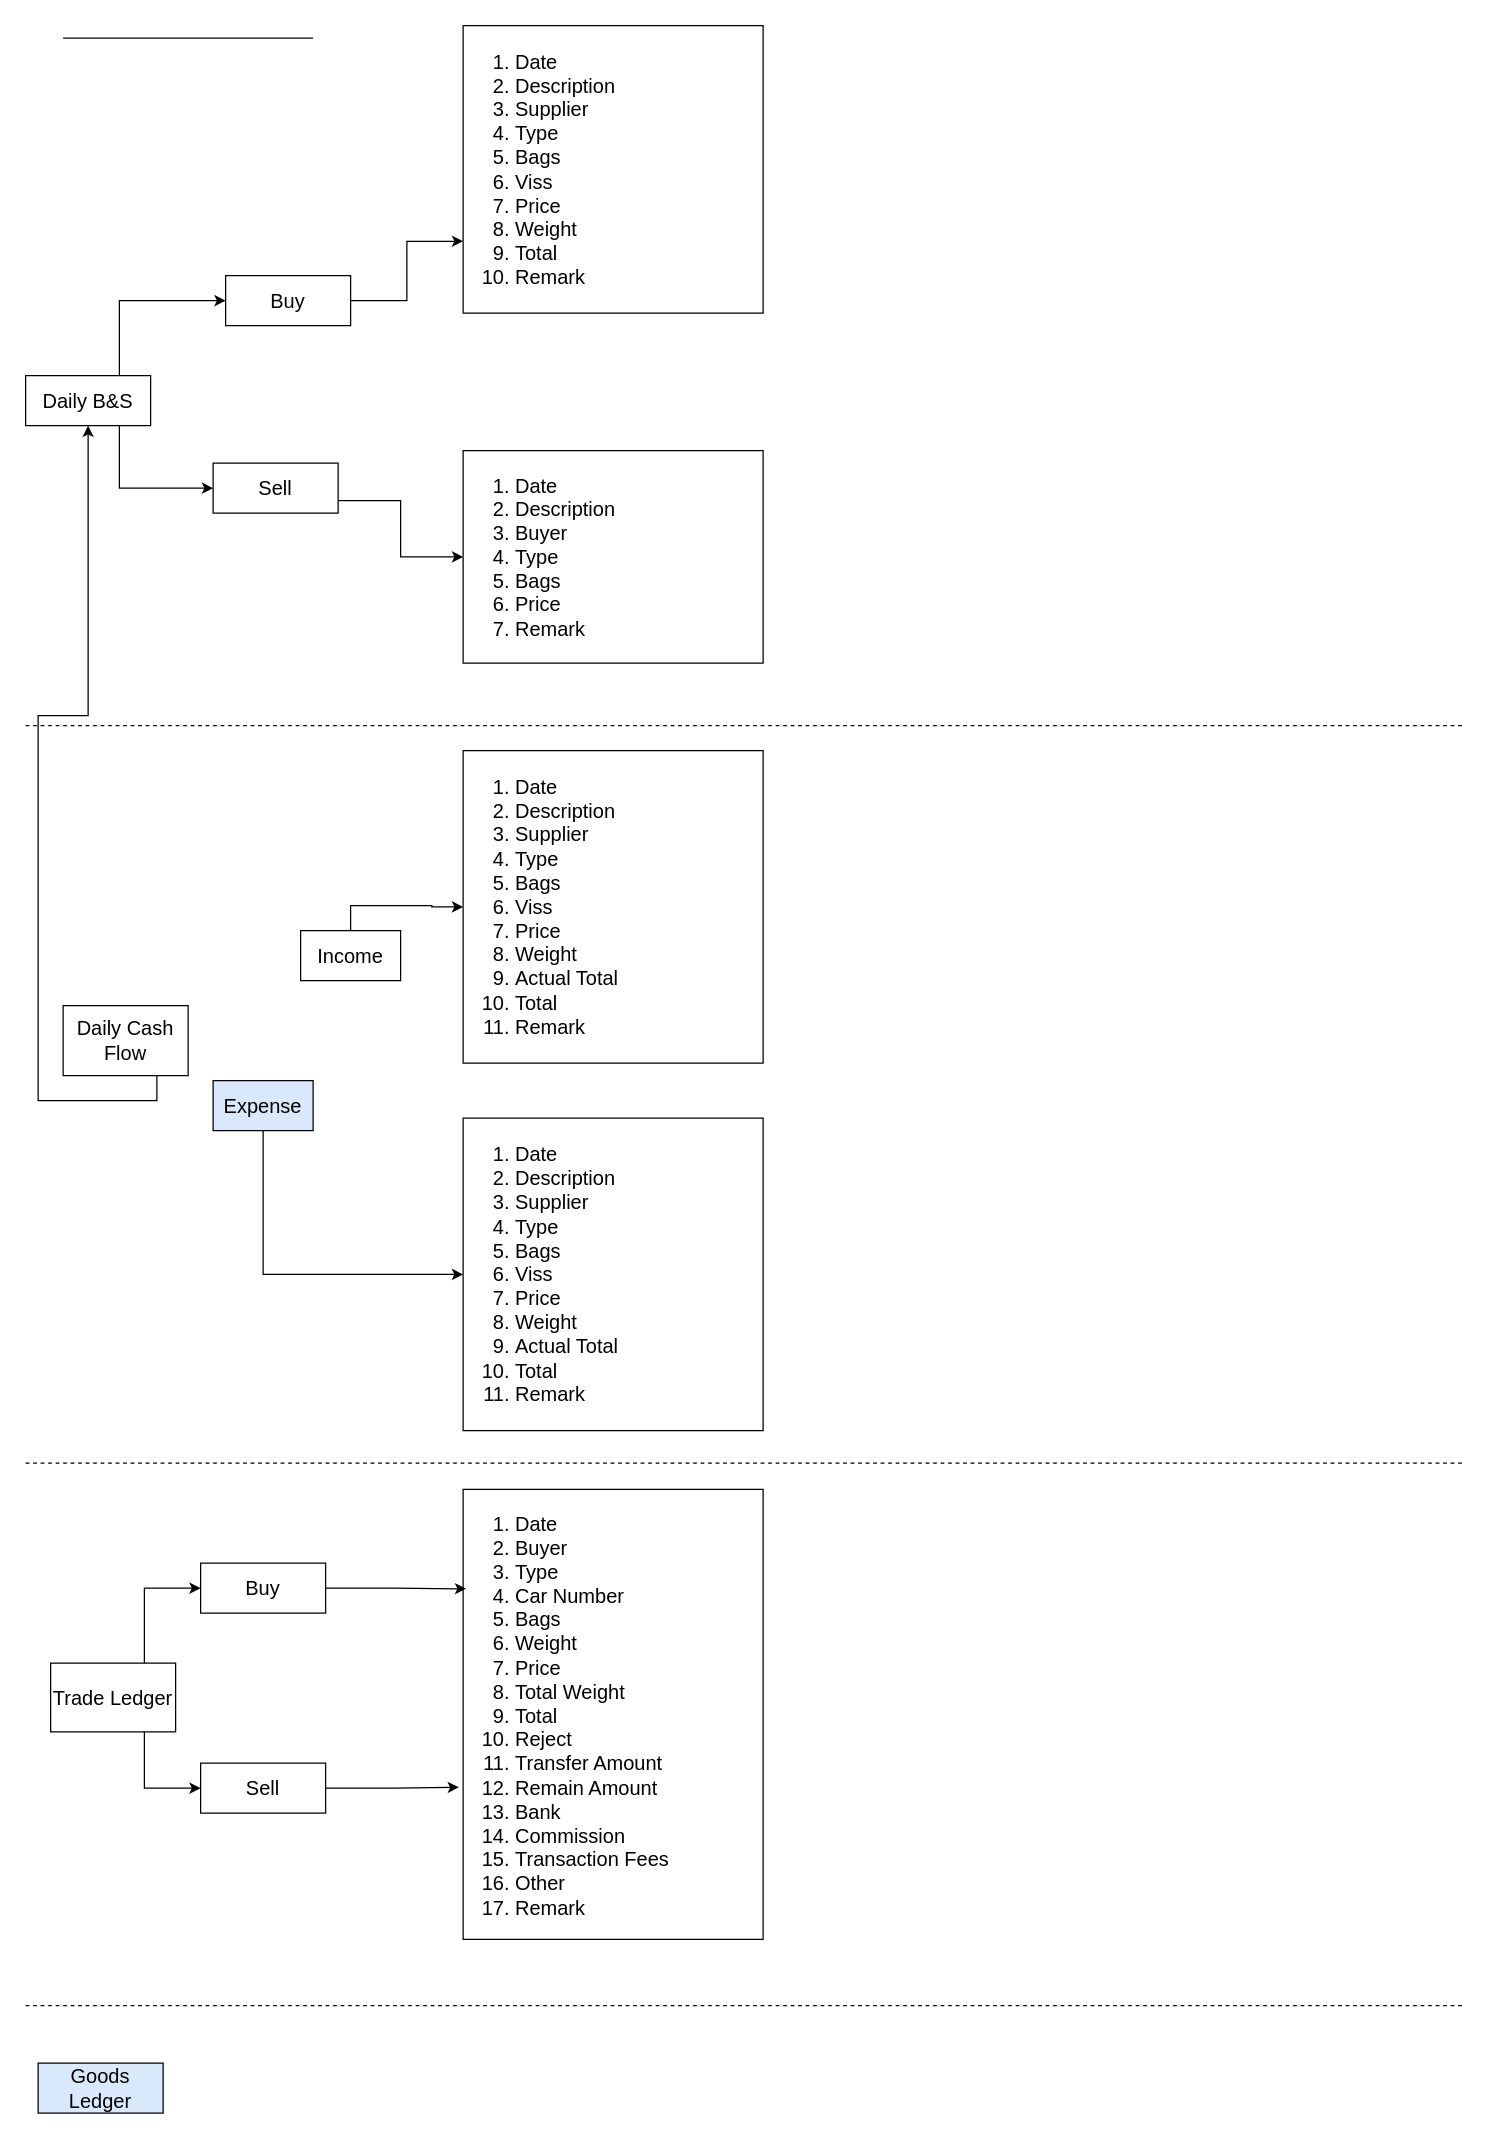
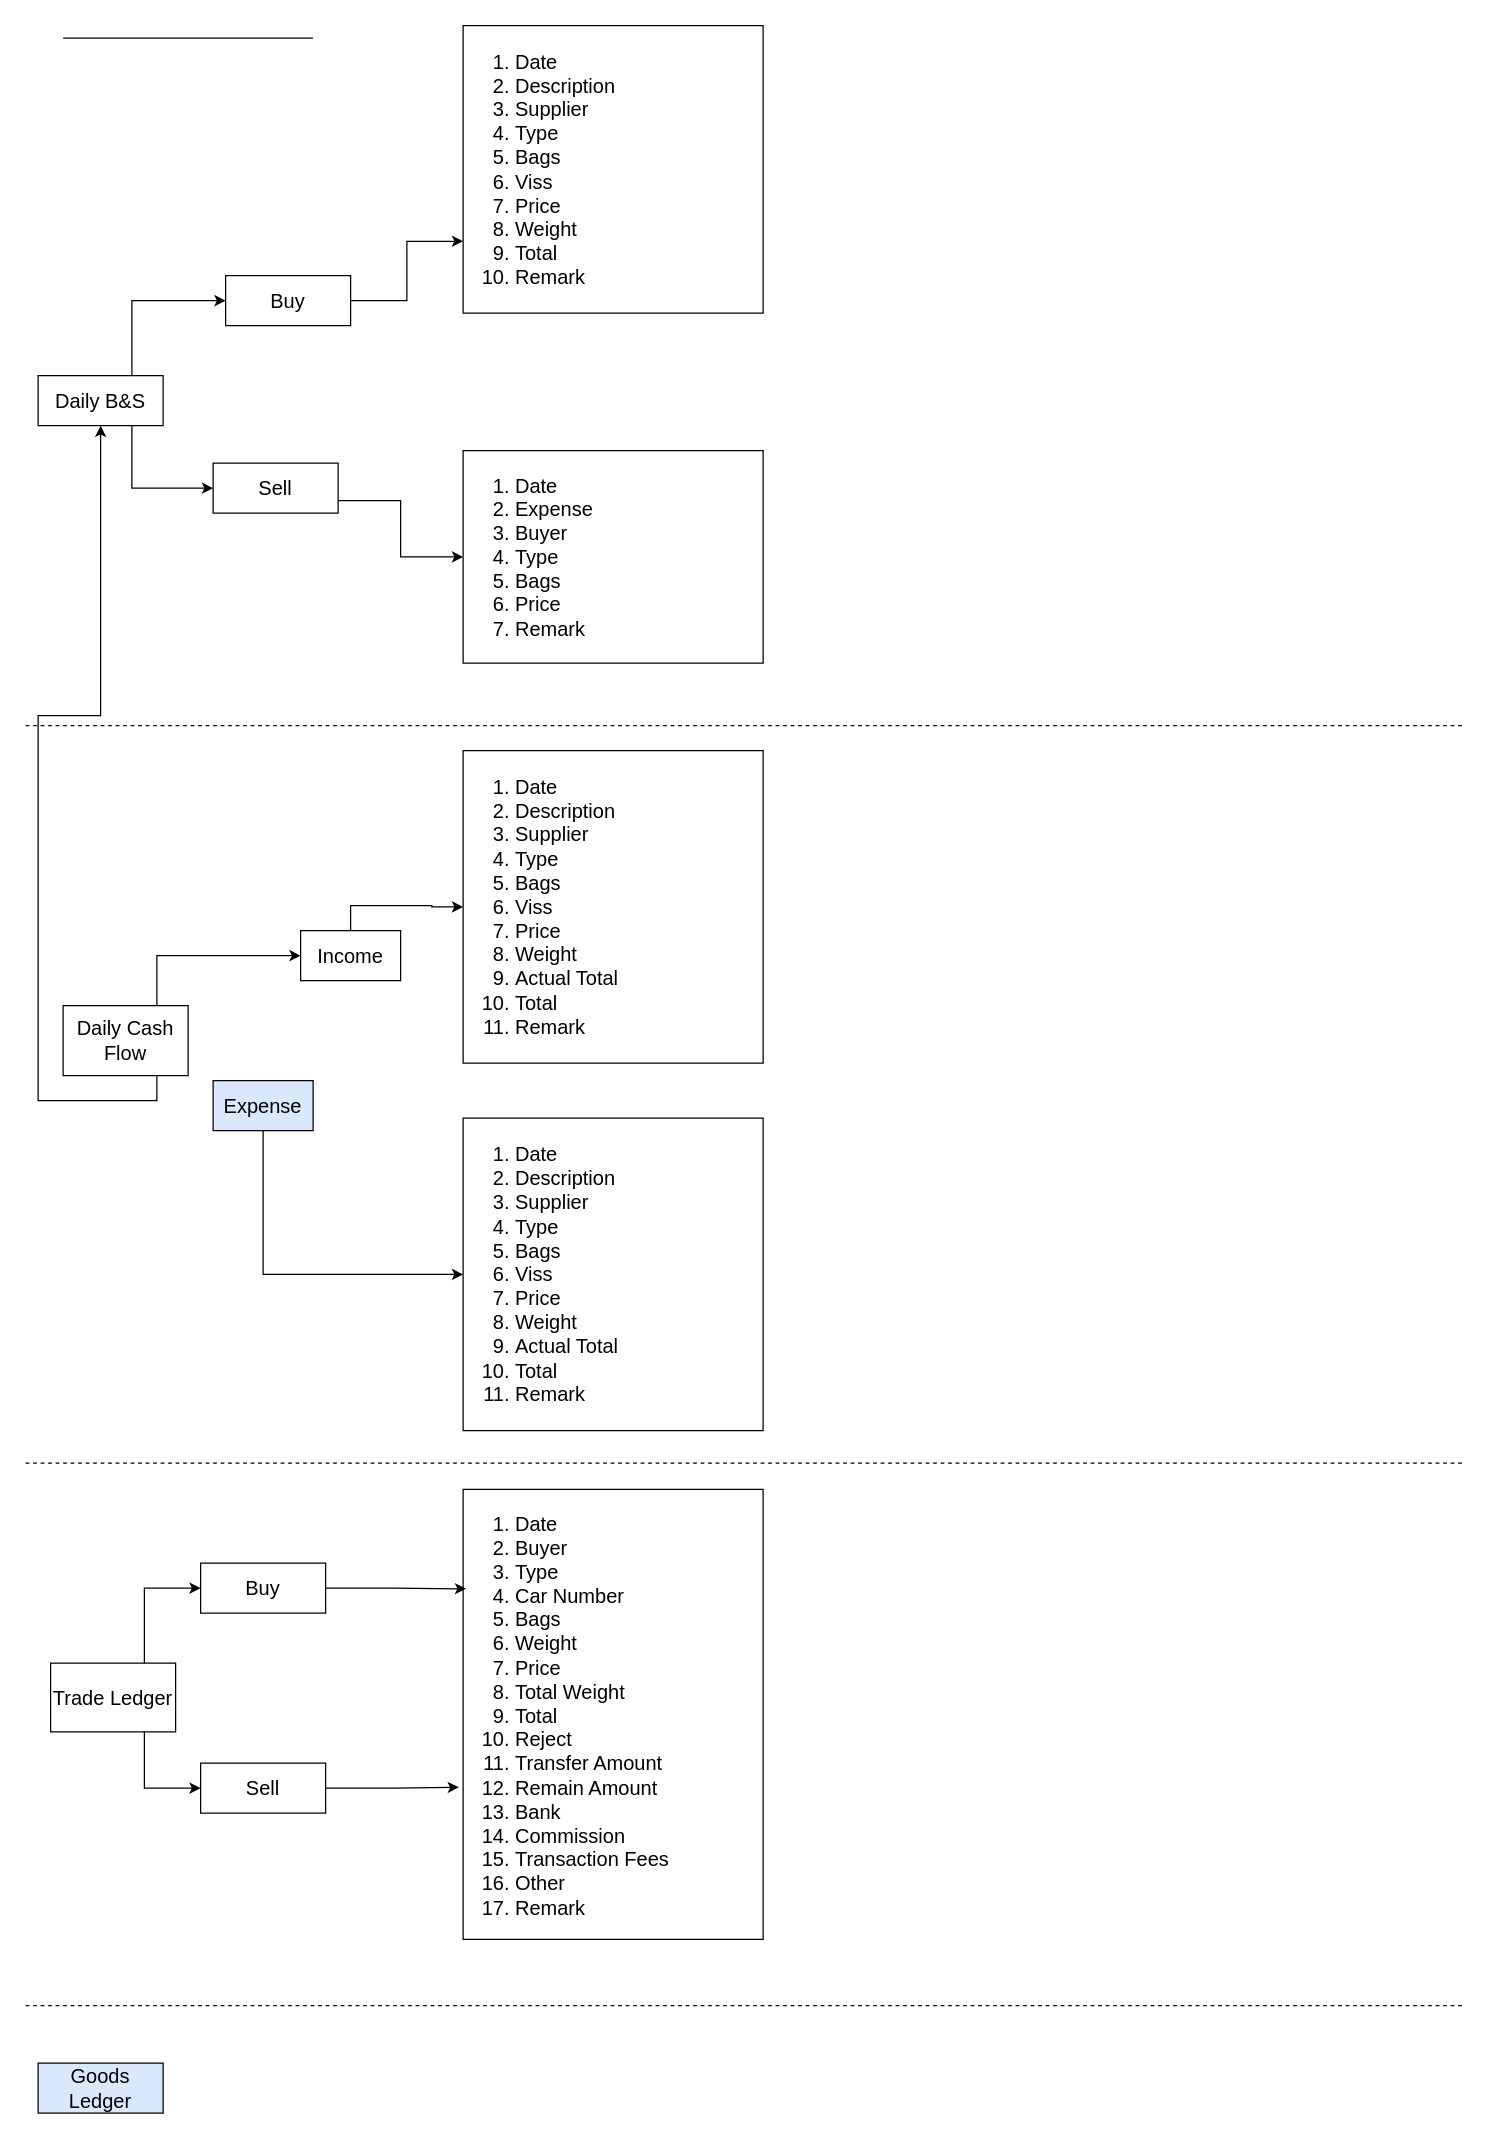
(88, 401) -> (101, 401)
(522, 557) -> (505, 557)
none -> (199, 956)
